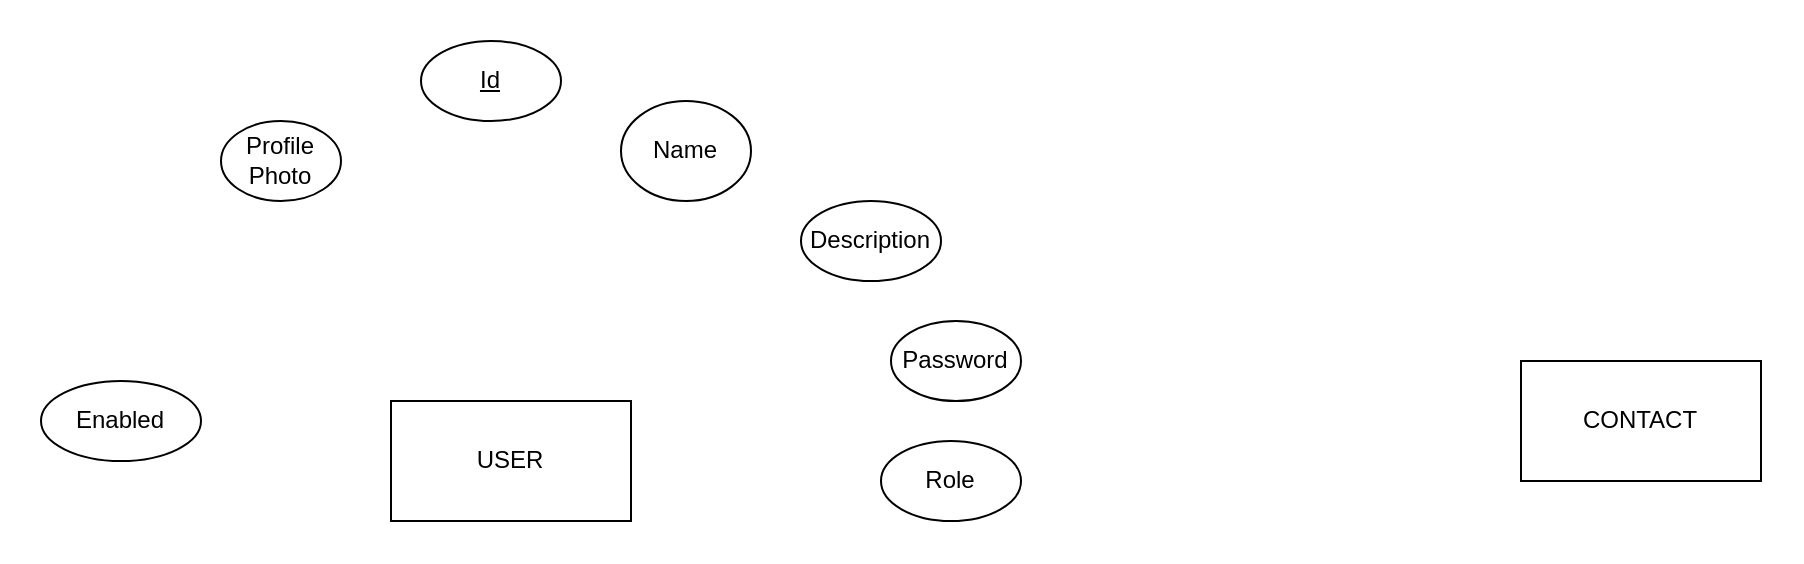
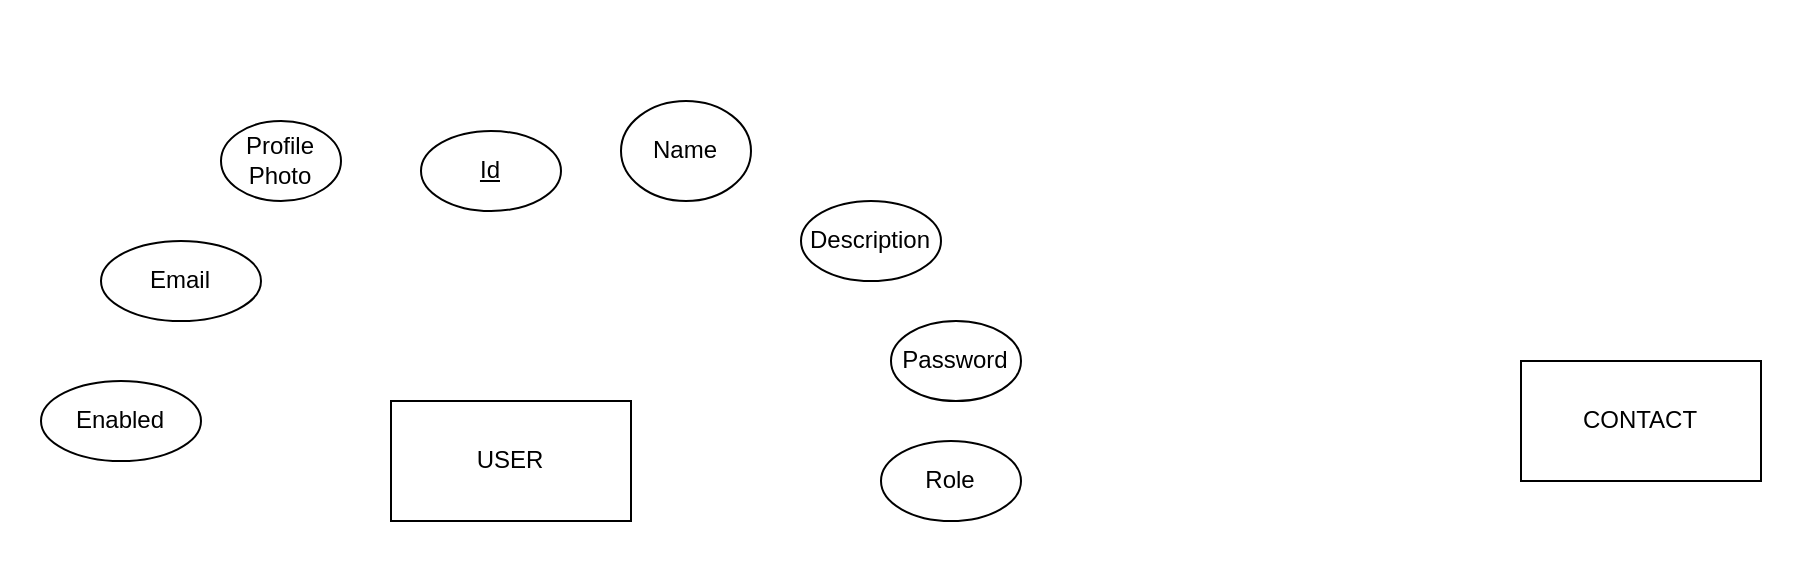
(491, 81) -> (491, 171)
none -> (181, 281)
